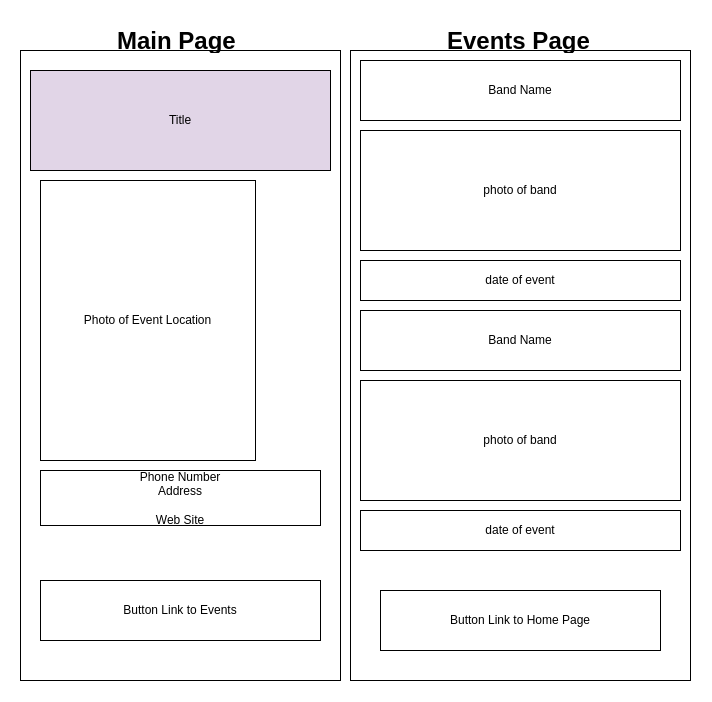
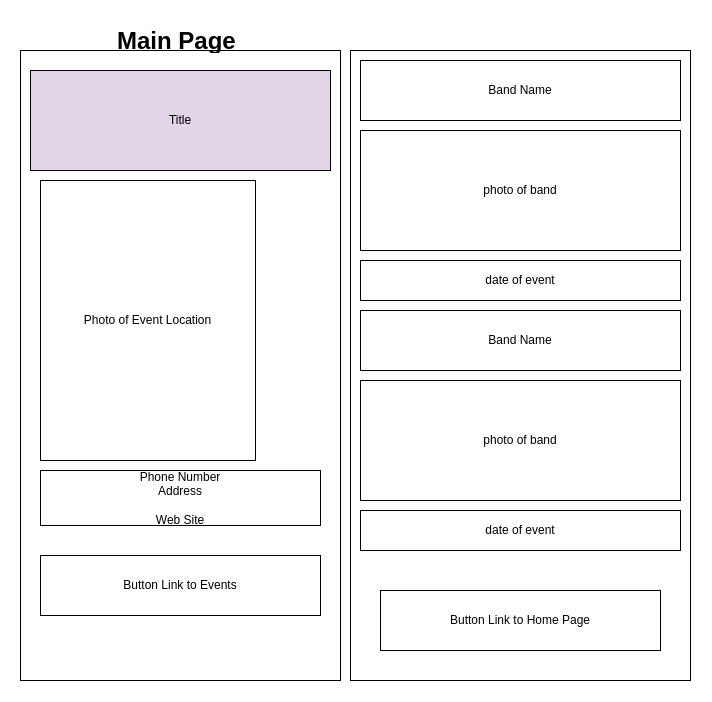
(521, 36) -> none
(181, 611) -> (181, 586)
